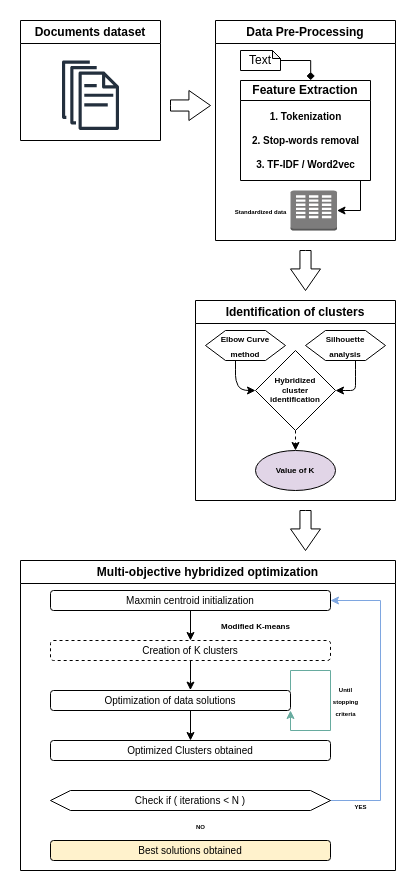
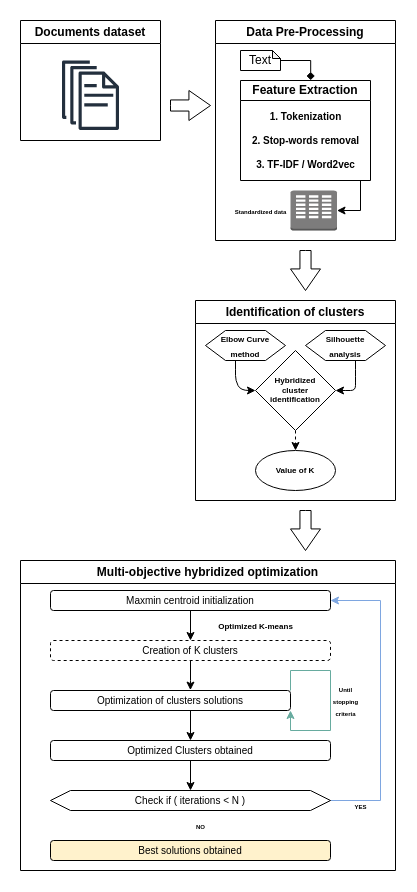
(296, 471) -> (296, 471)
(256, 626) -> (256, 626)
(171, 701) -> (171, 701)
none -> (191, 780)
